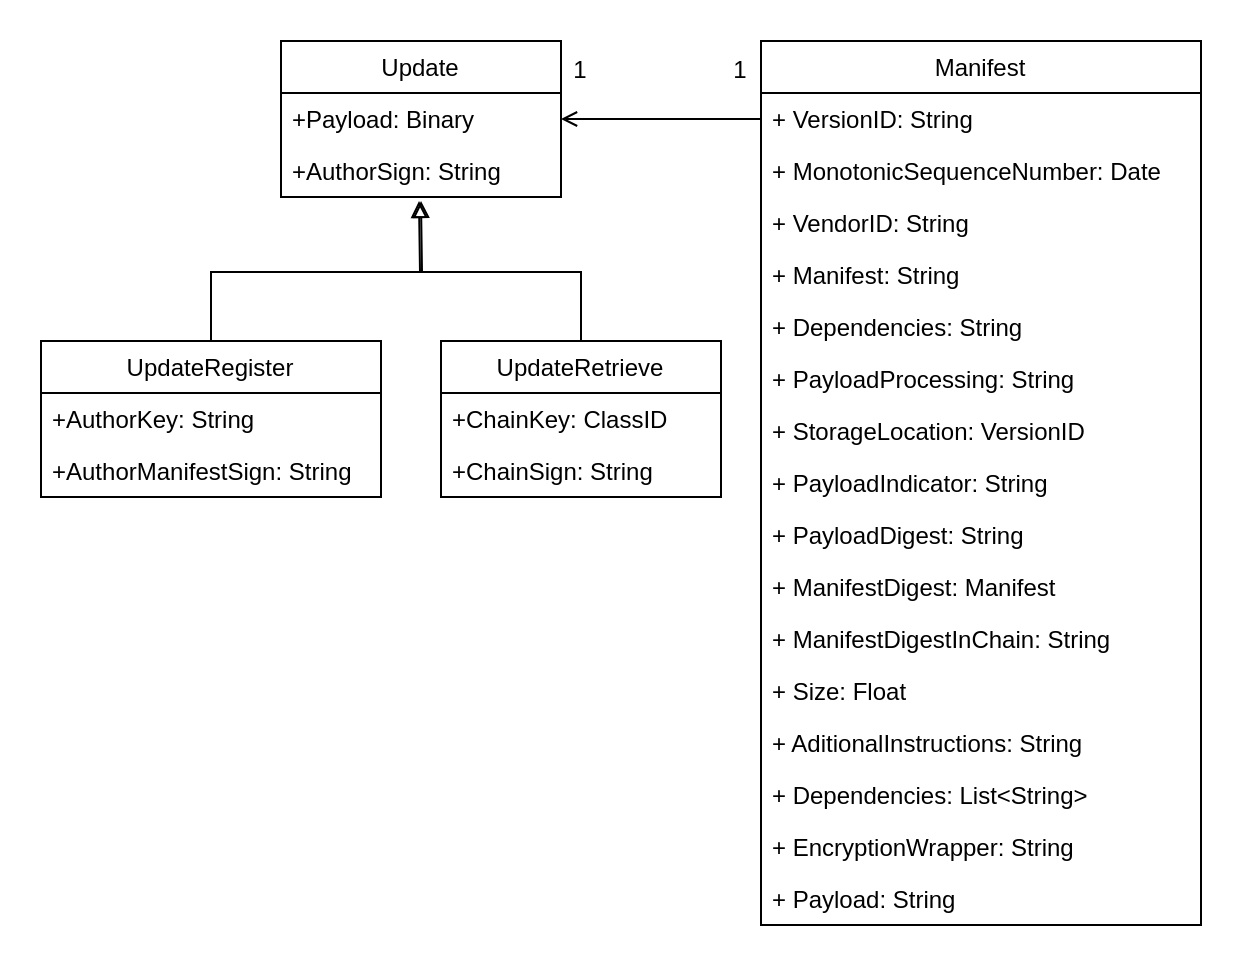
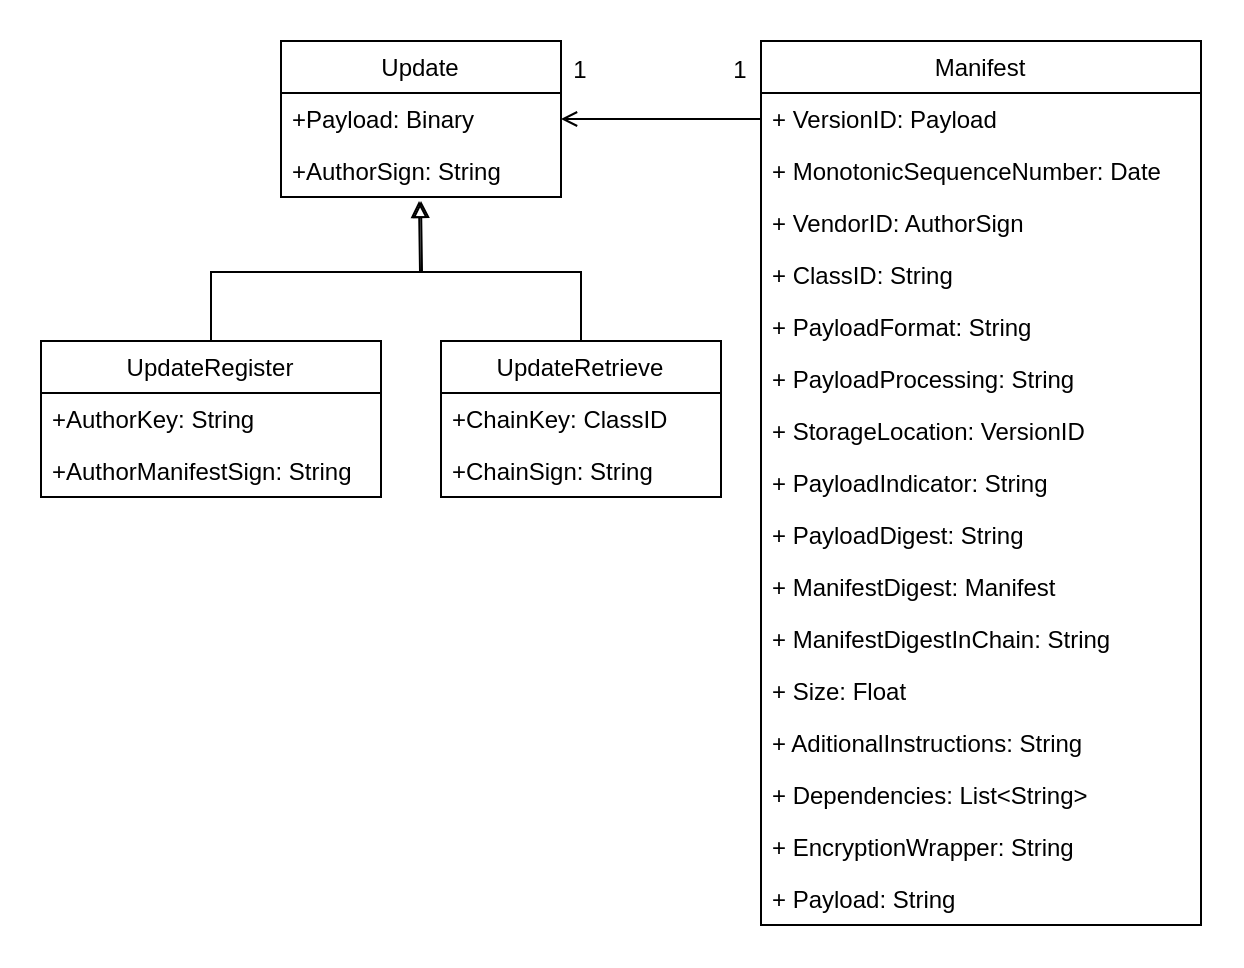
(884, 120) -> (891, 120)
(880, 224) -> (907, 224)
(877, 276) -> (871, 276)
(904, 328) -> (911, 328)
